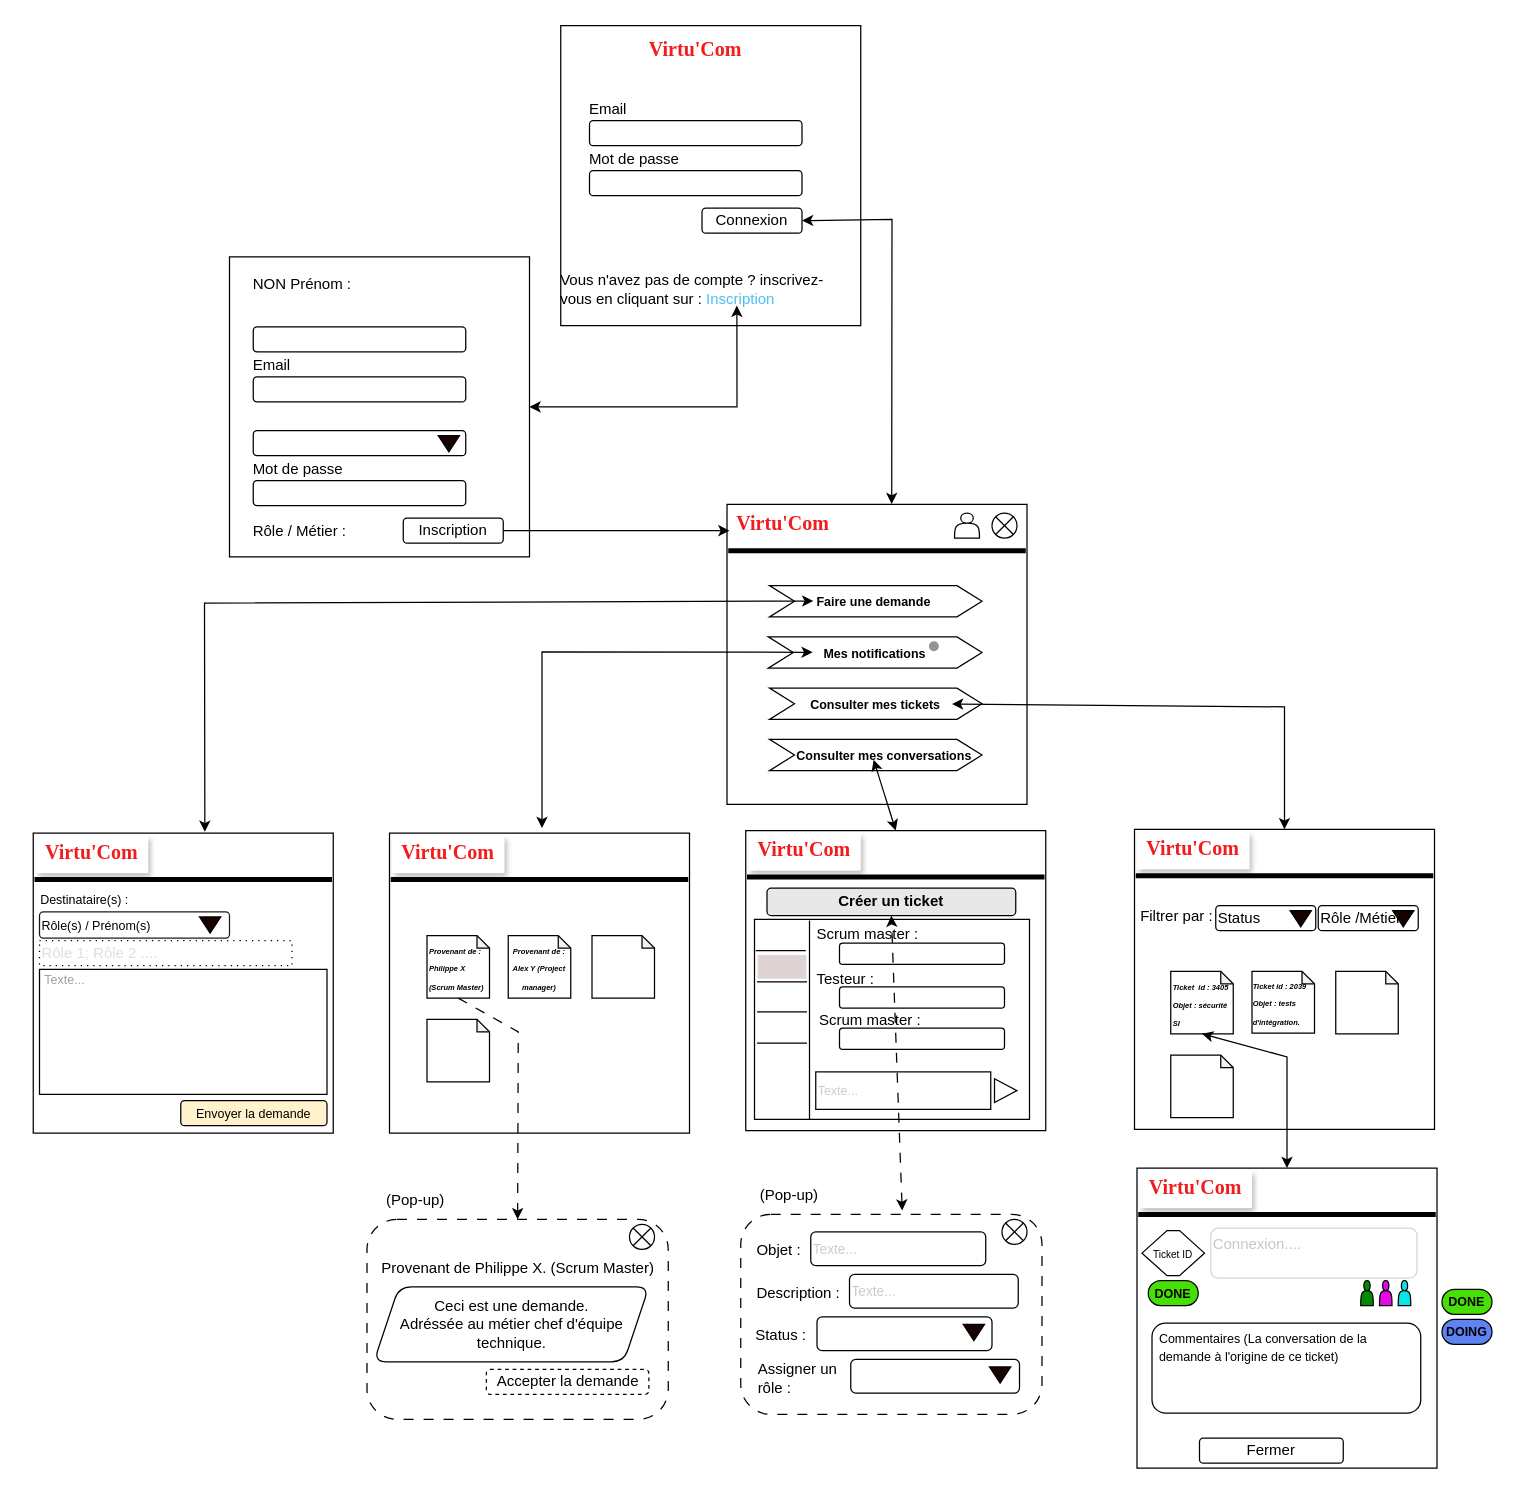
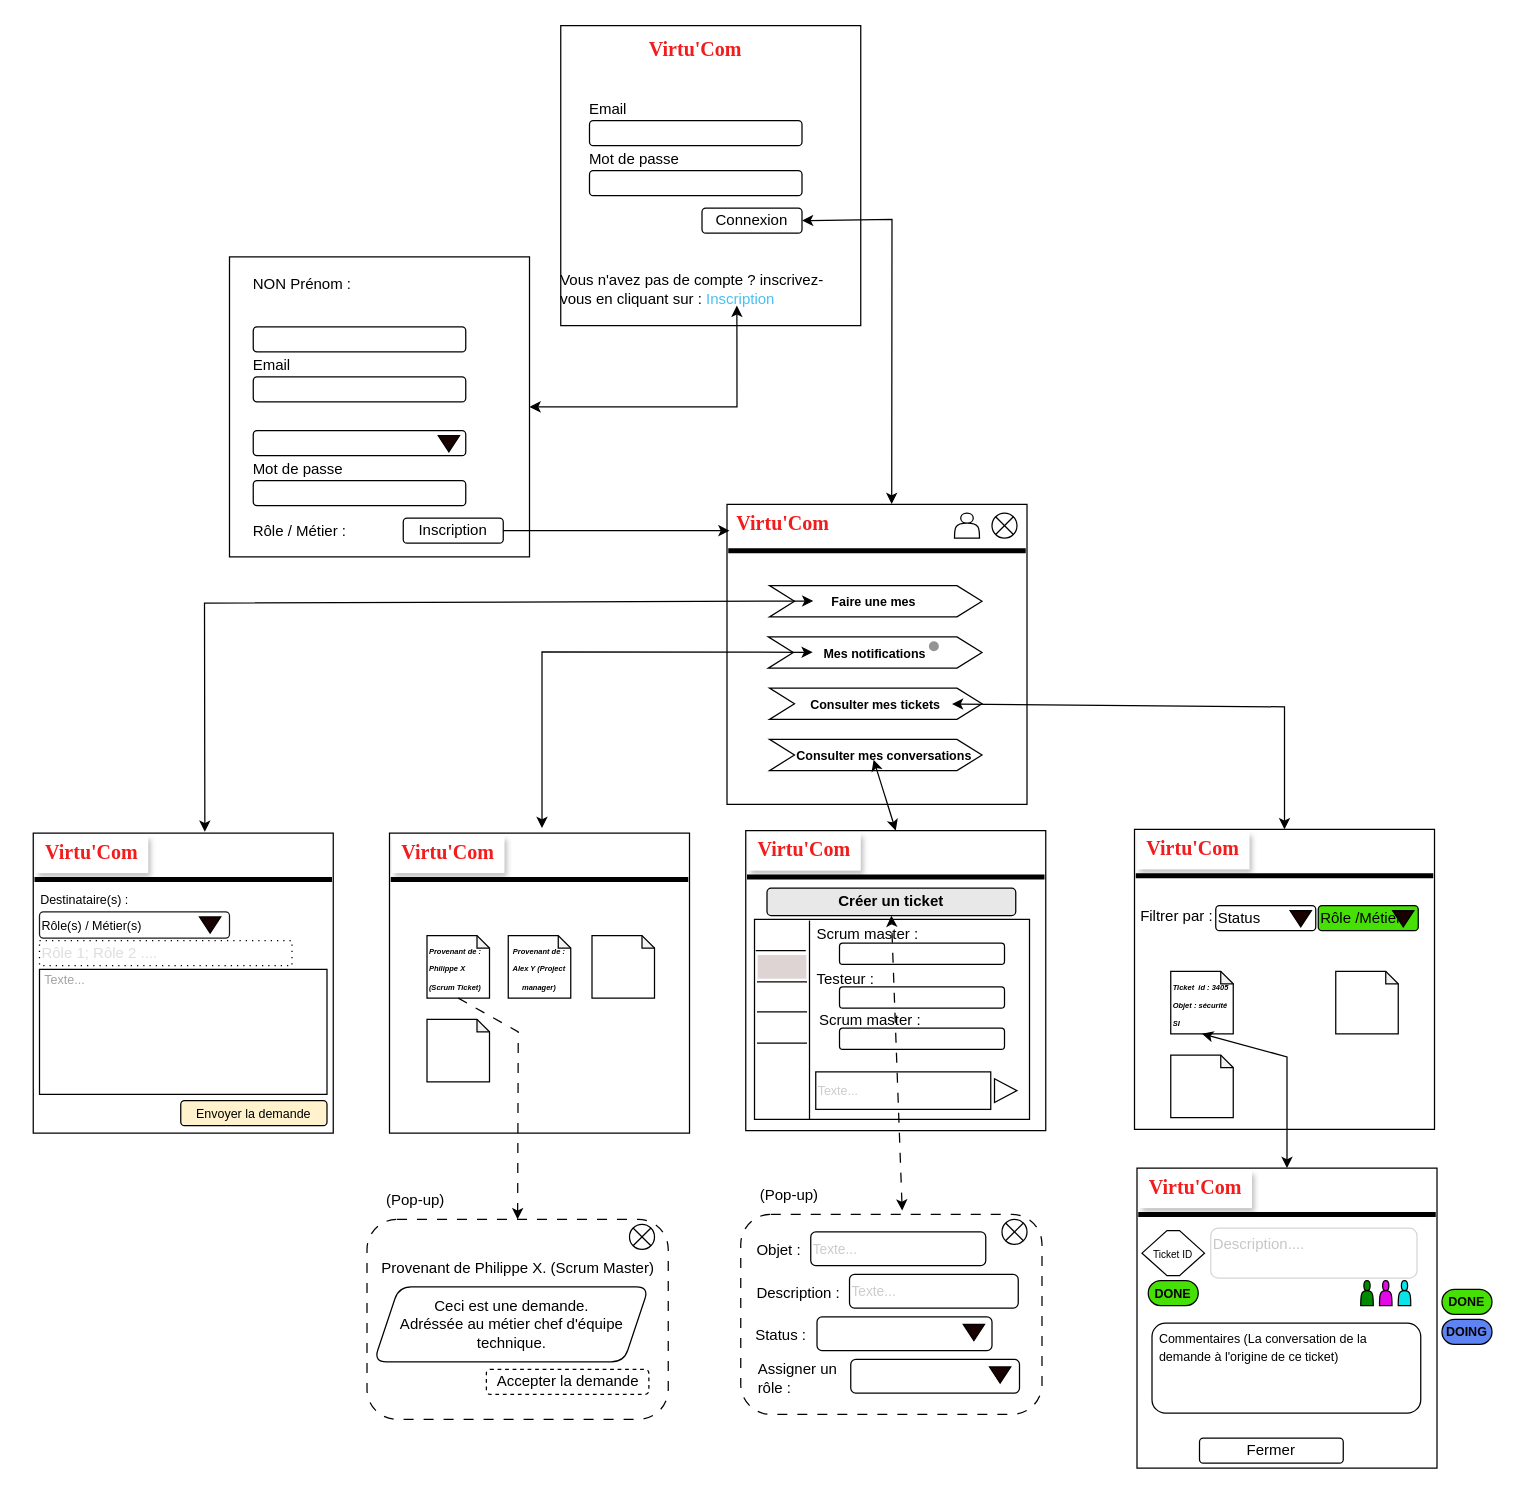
(876, 602) -> (876, 602)
(1368, 918) -> (1368, 918)
(116, 926) -> (114, 926)
(459, 967) -> (459, 967)
(1283, 1002) -> none
(1258, 1253) -> (1264, 1253)
